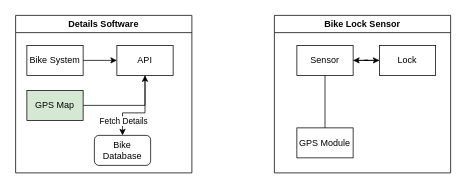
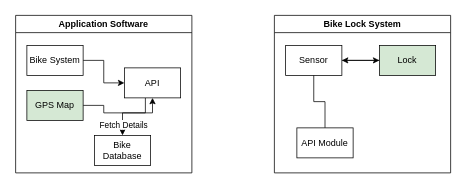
(104, 24) -> (104, 24)
(362, 24) -> (362, 24)
(145, 60) -> (152, 83)
(325, 60) -> (314, 60)
(407, 60) -> (407, 60)
(325, 143) -> (325, 143)
(122, 150) -> (122, 150)
